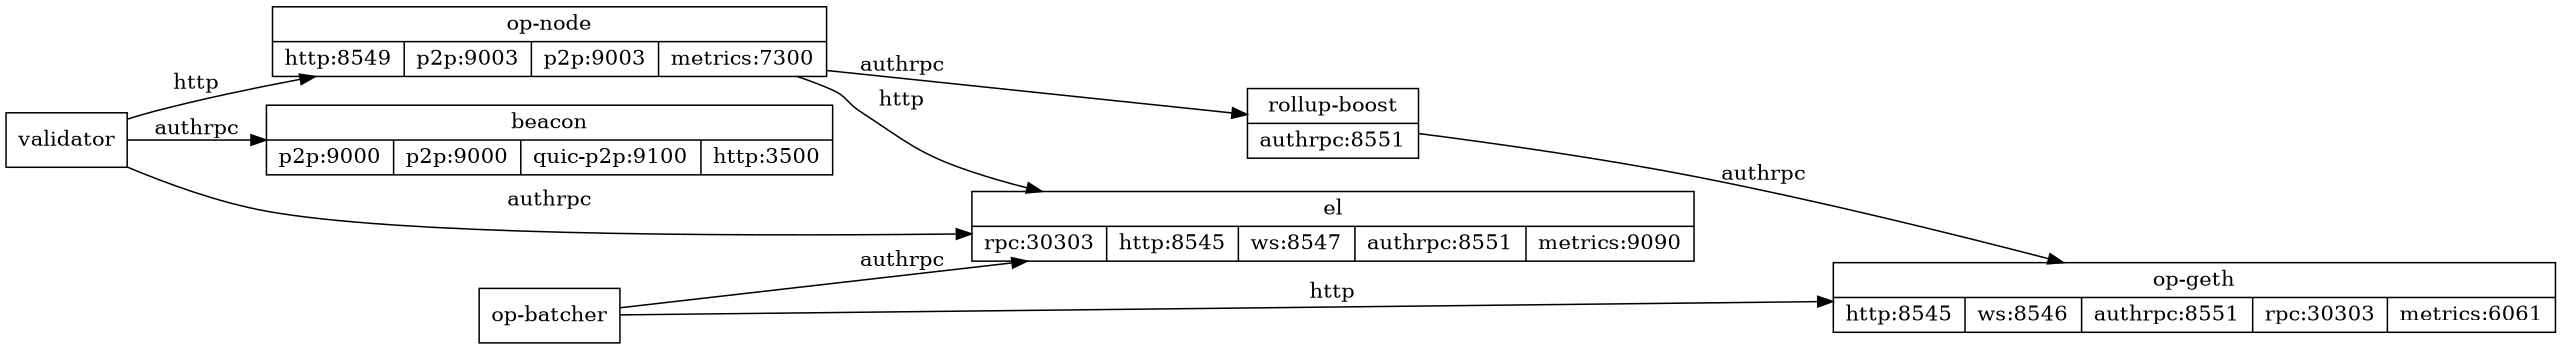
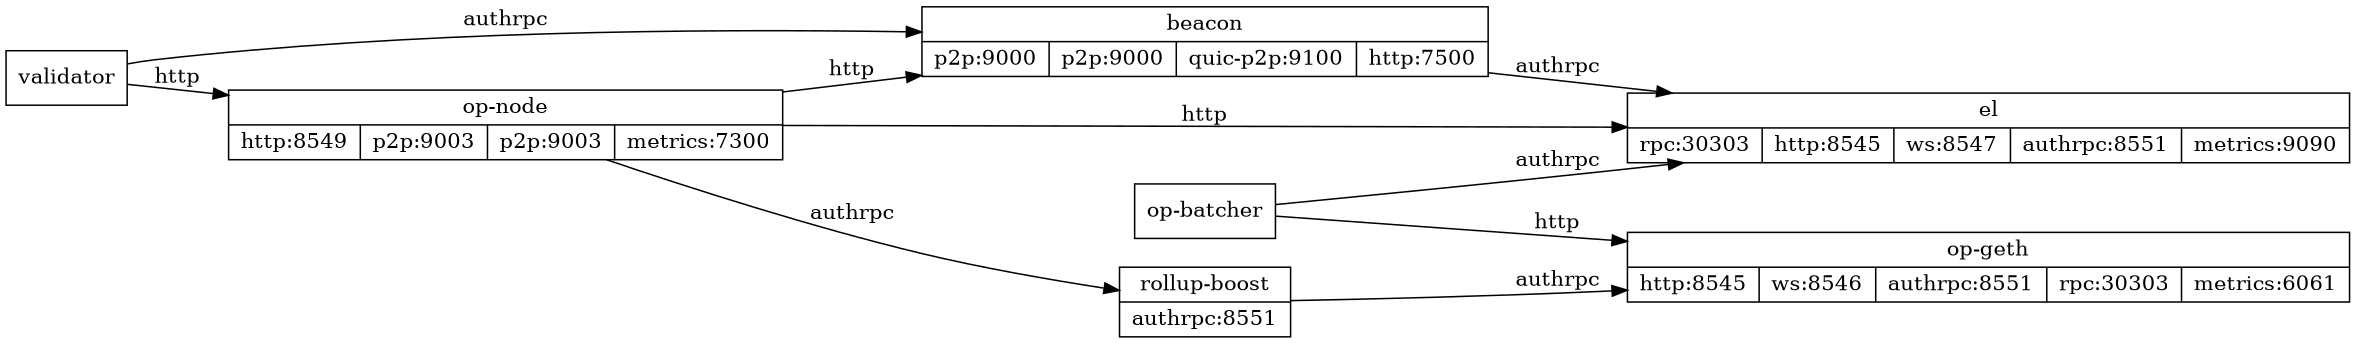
none -> (845, 85)
(767, 157) -> (1422, 58)
(538, 231) -> (1572, 82)
